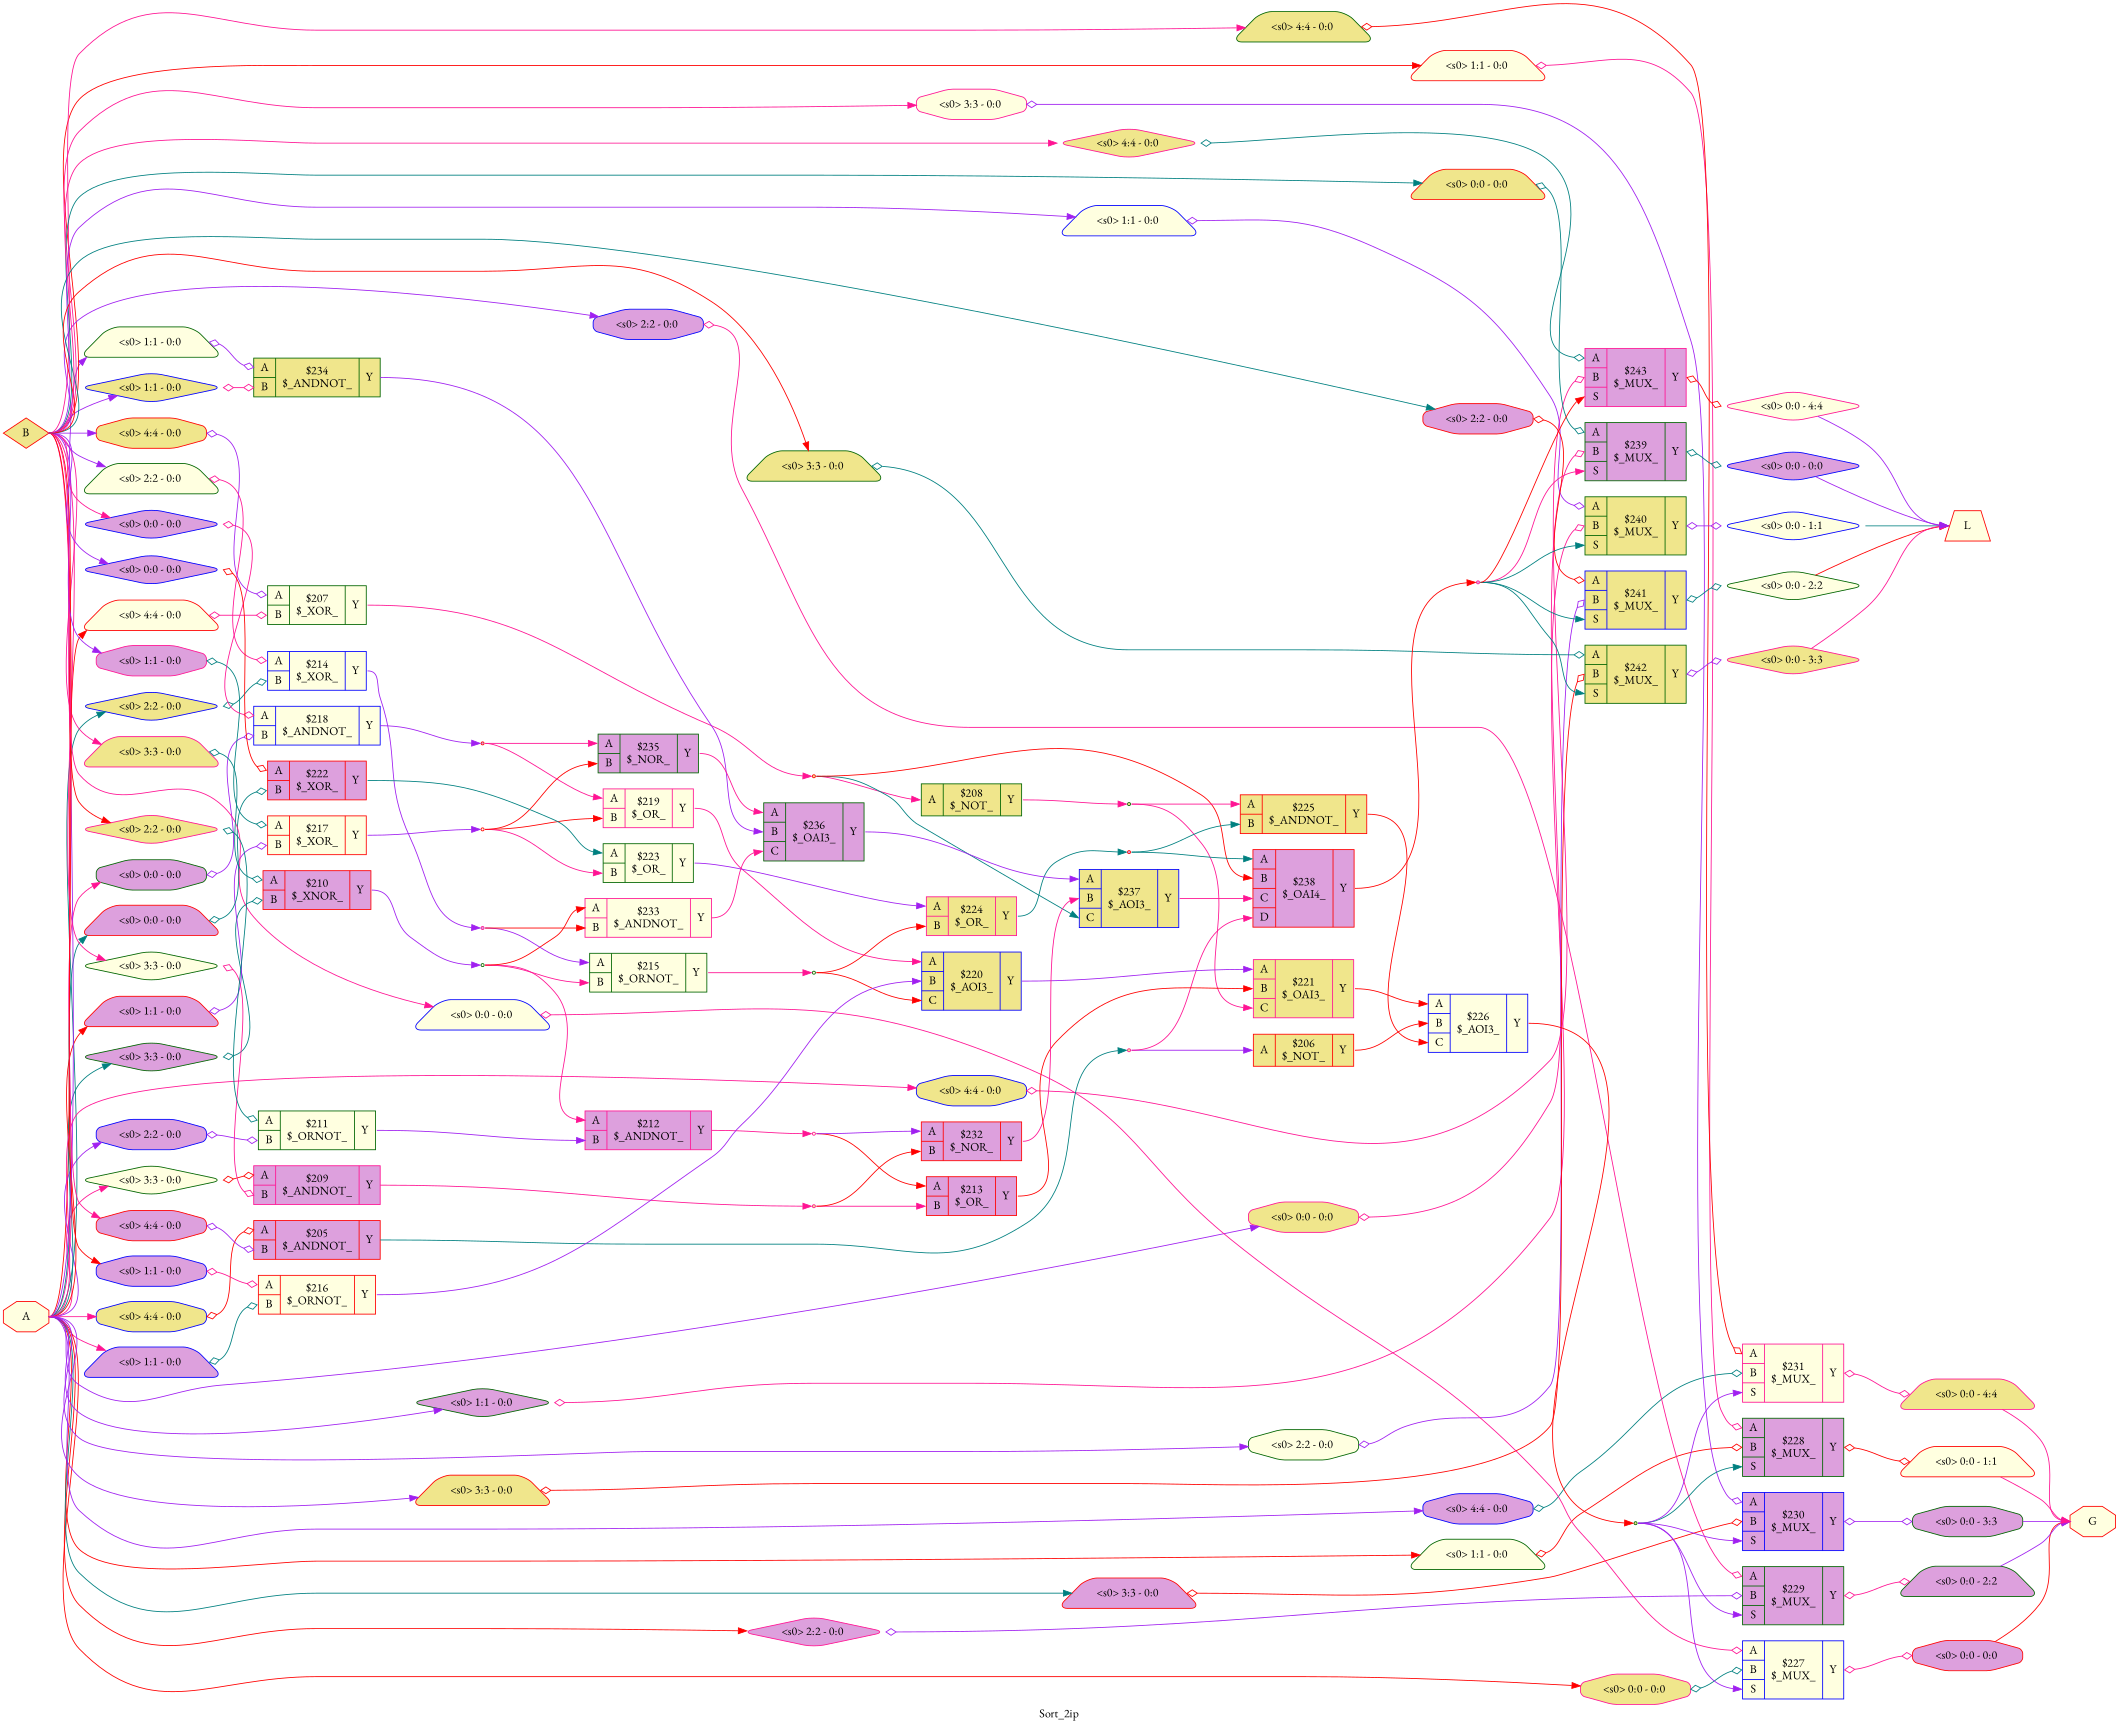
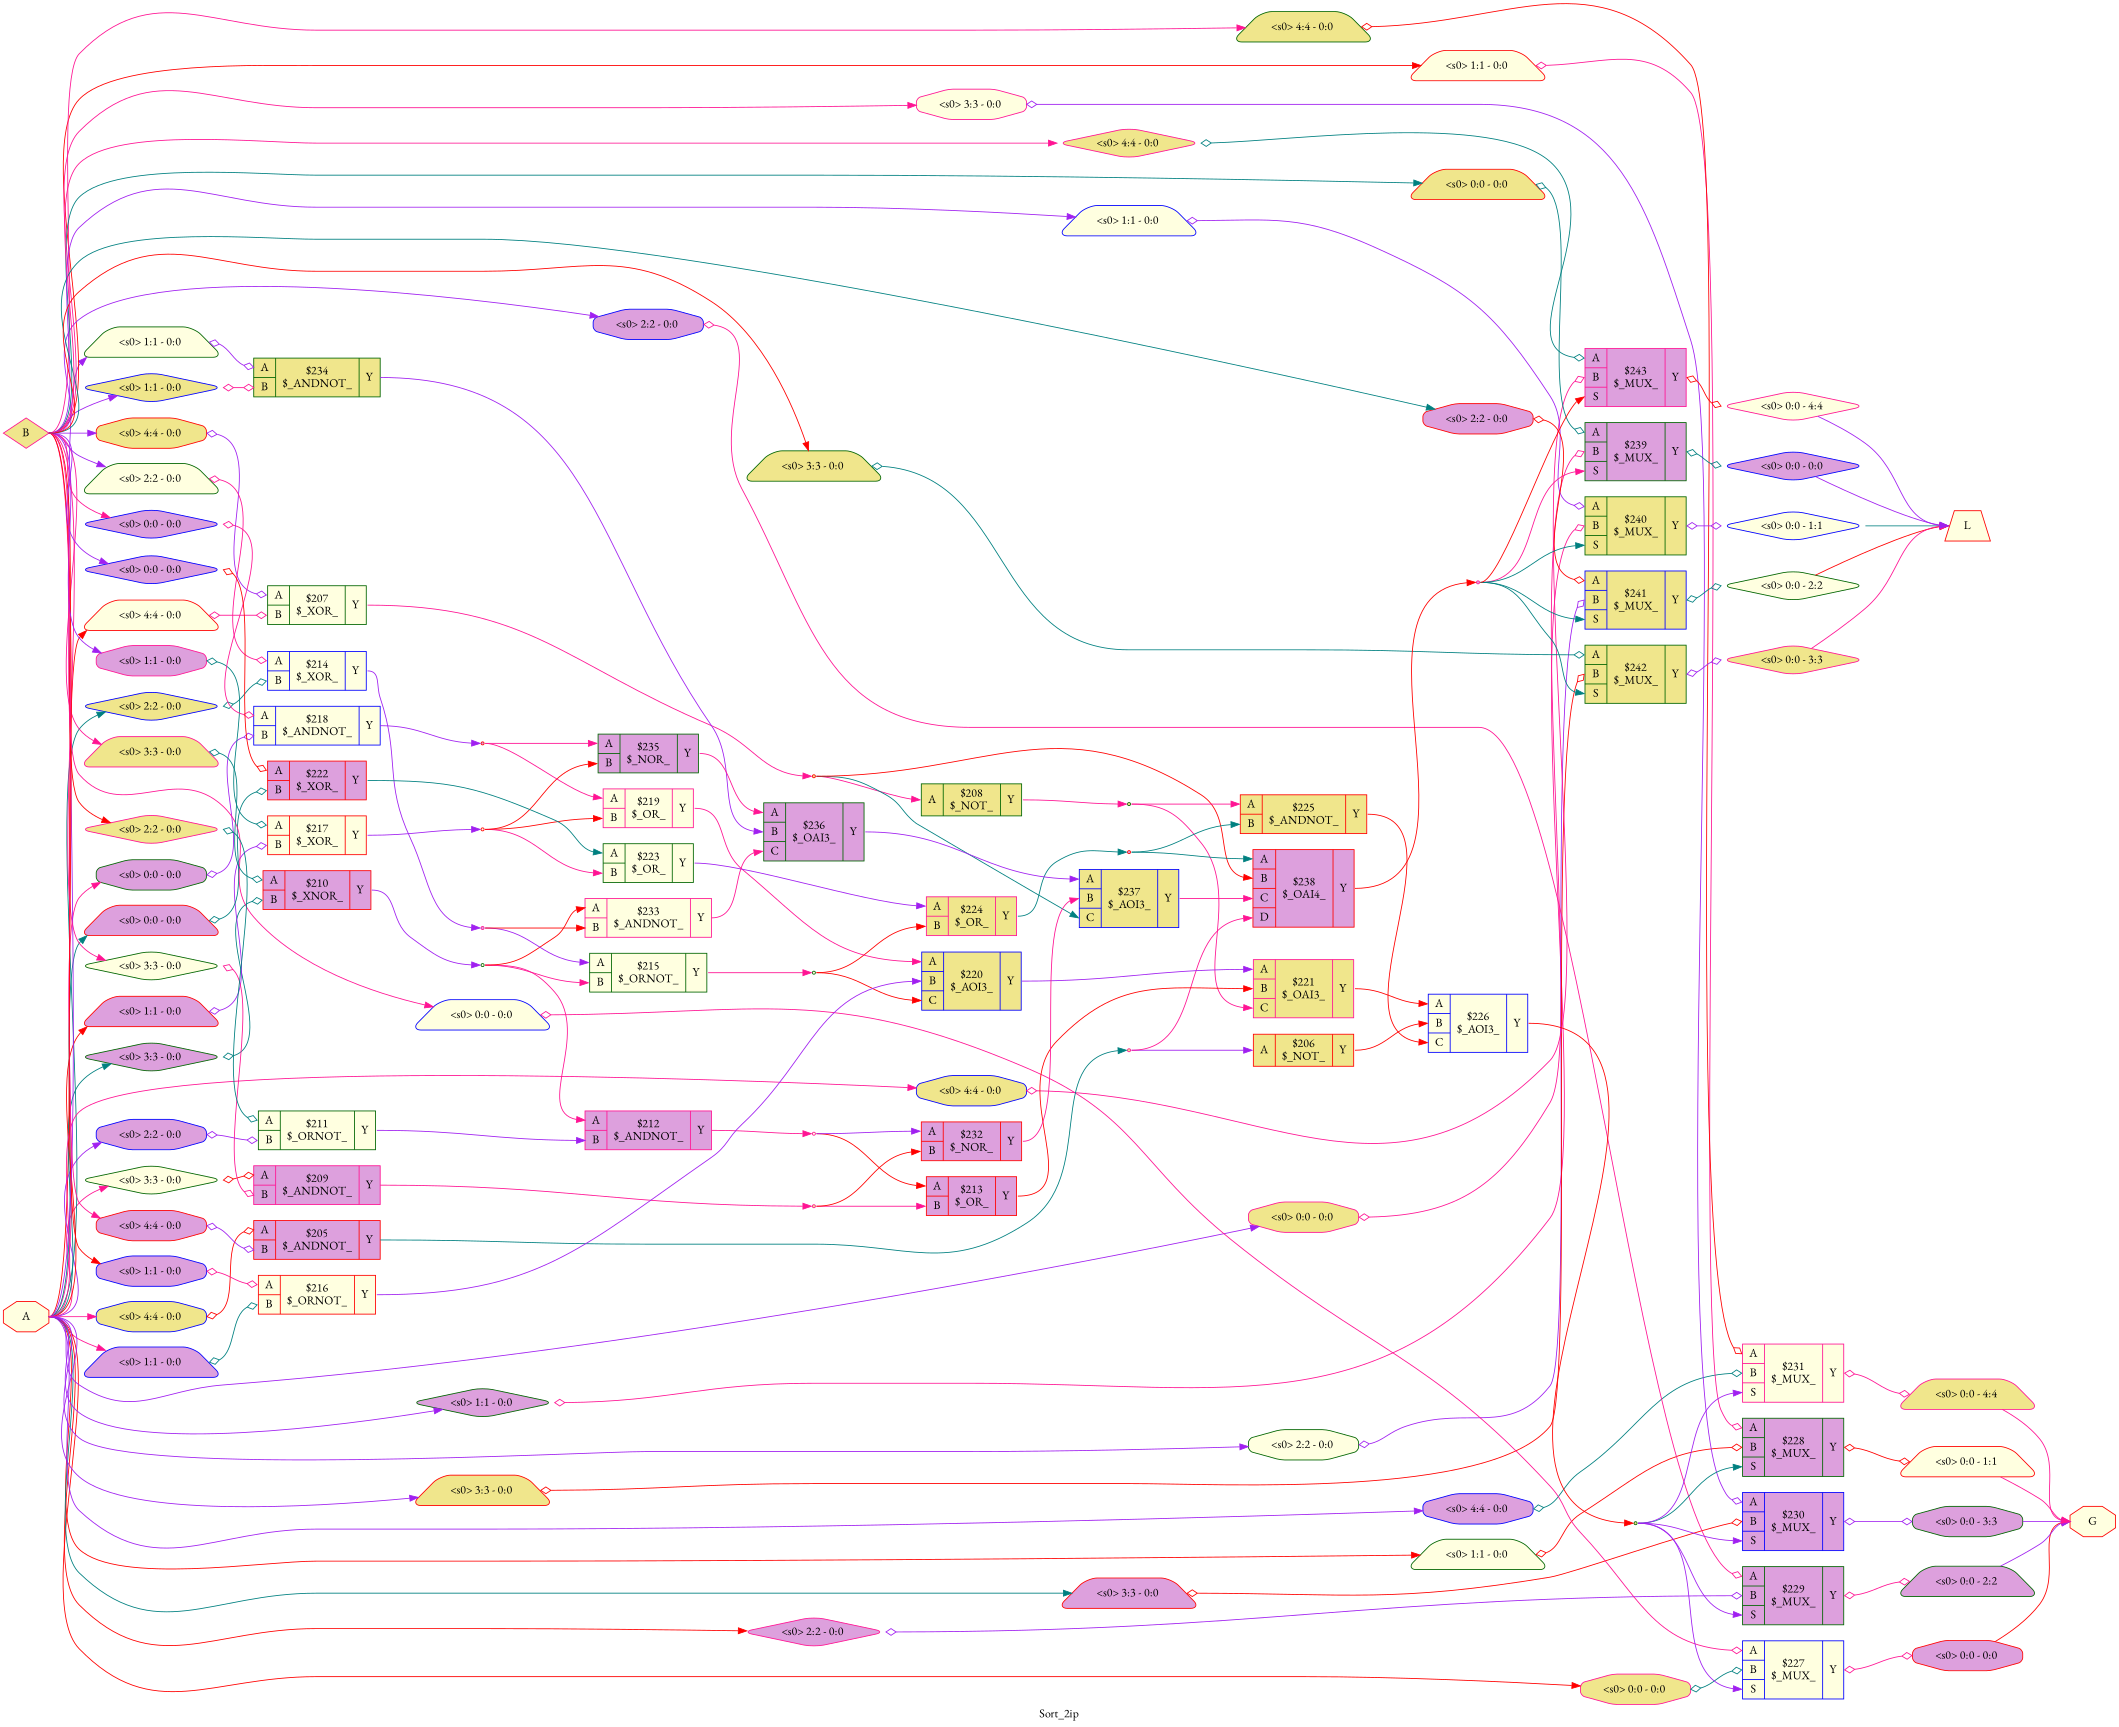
(26, 433) -> (26, 433)
